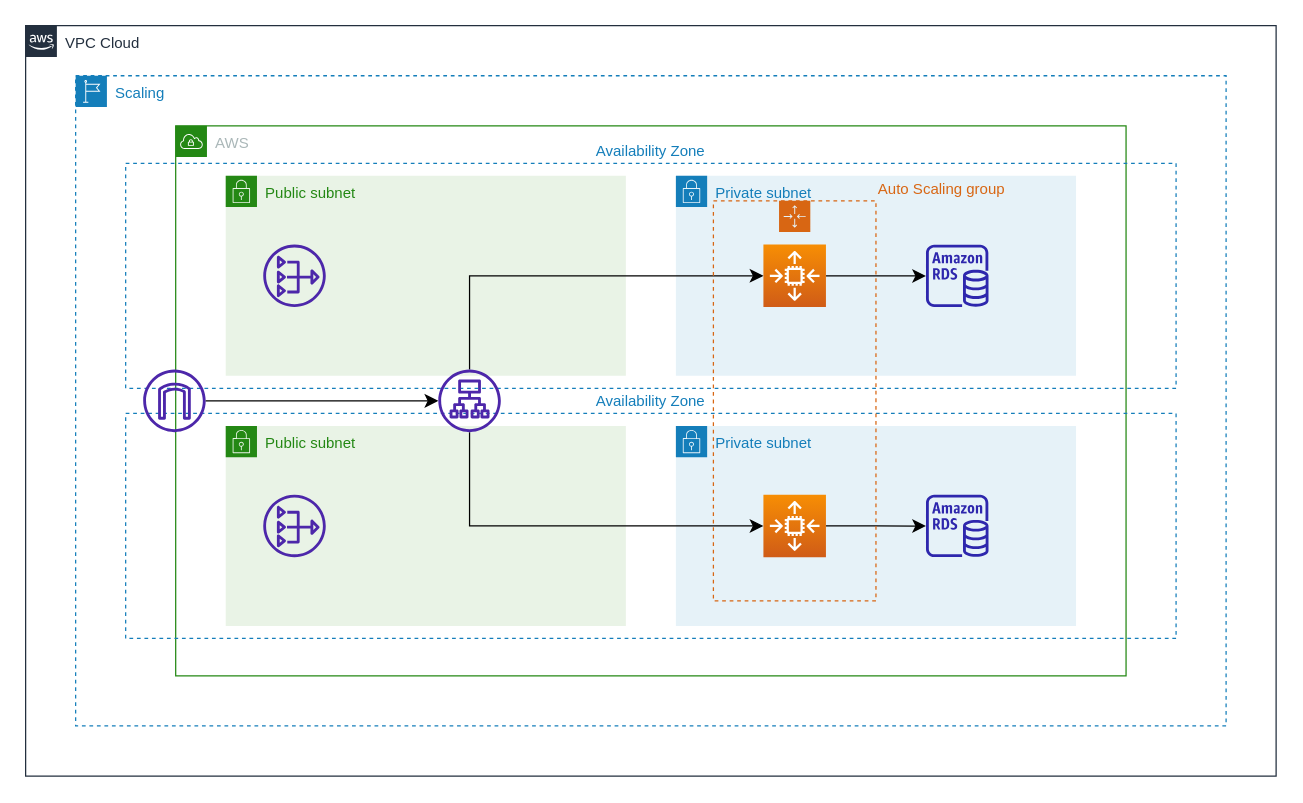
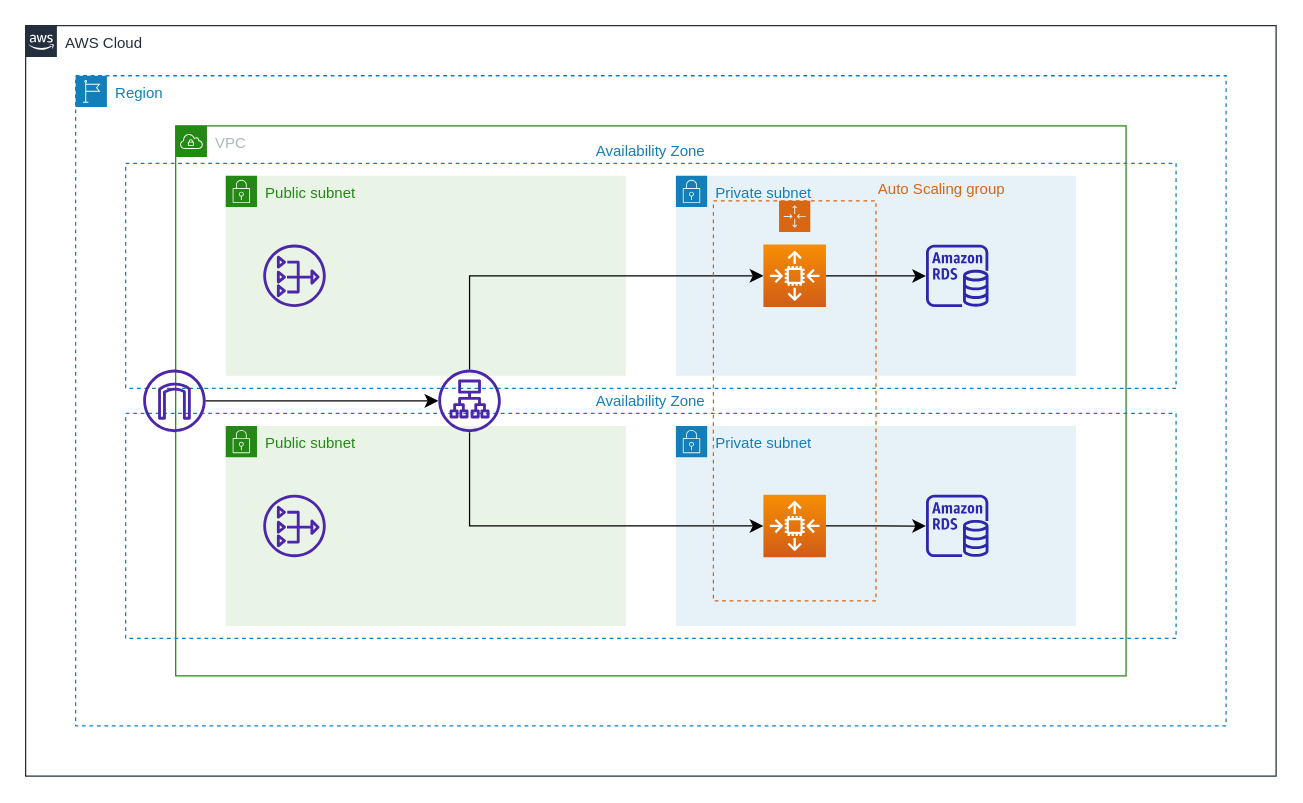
(100, 43) -> (100, 43)
(141, 93) -> (139, 93)
(228, 143) -> (228, 143)
